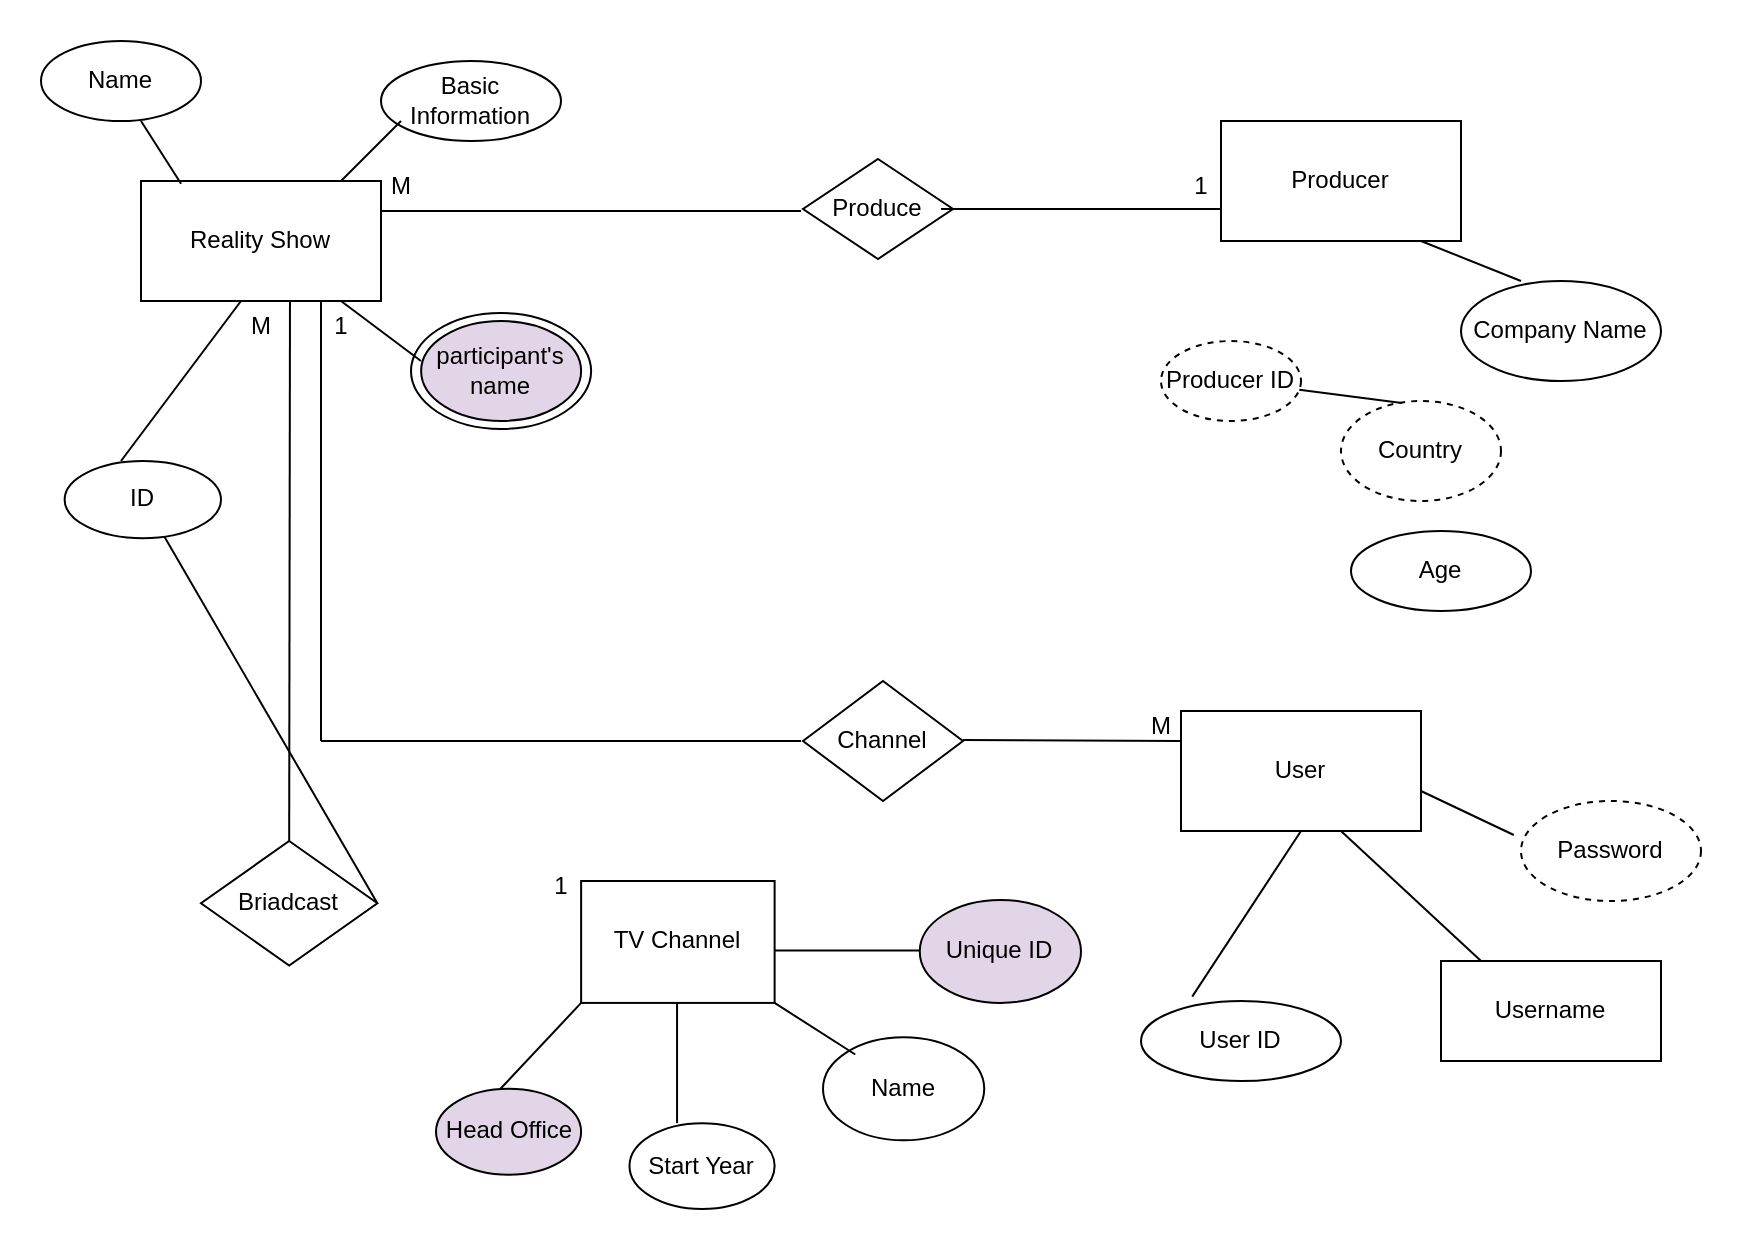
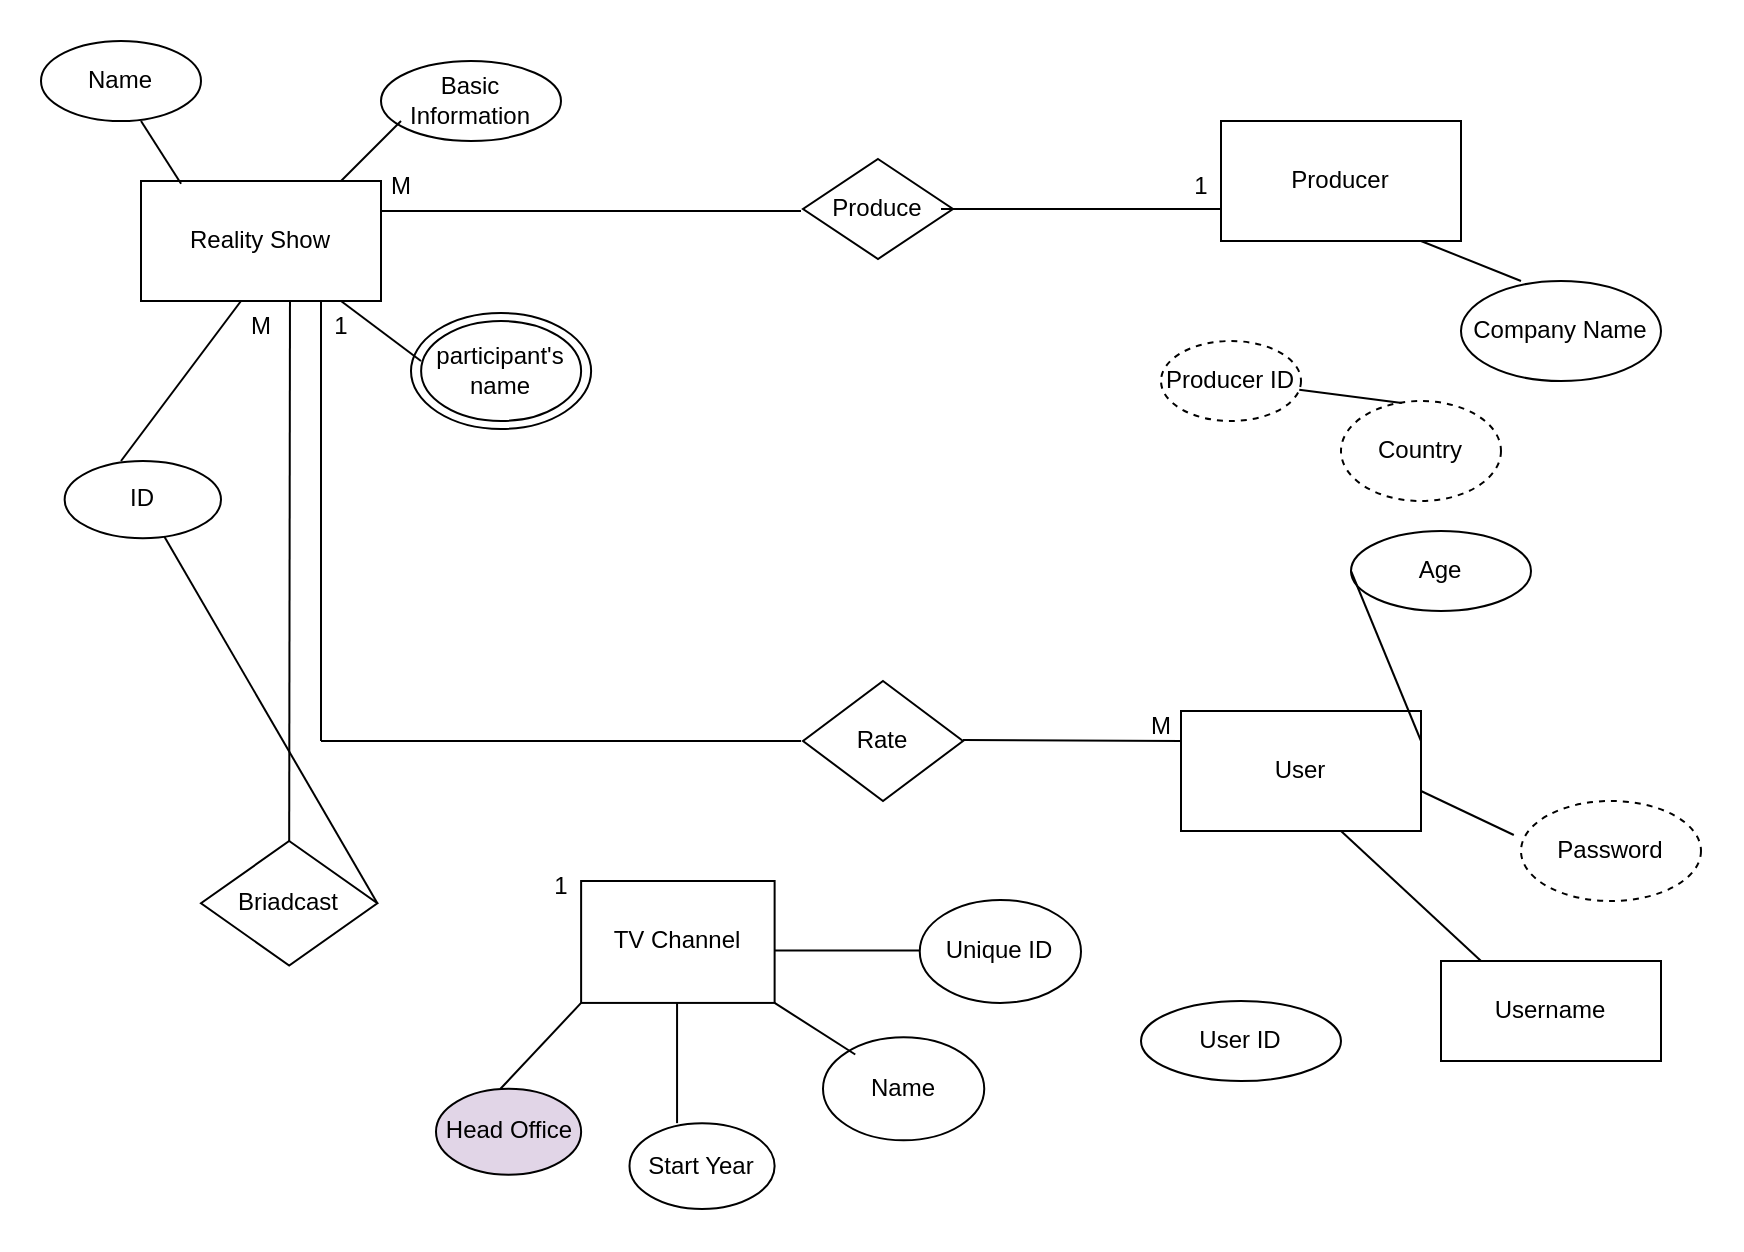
(501, 371) -> (501, 371)
none -> (1386, 656)
(883, 741) -> (883, 741)
(1247, 914) -> none
(1000, 951) -> (1000, 951)
